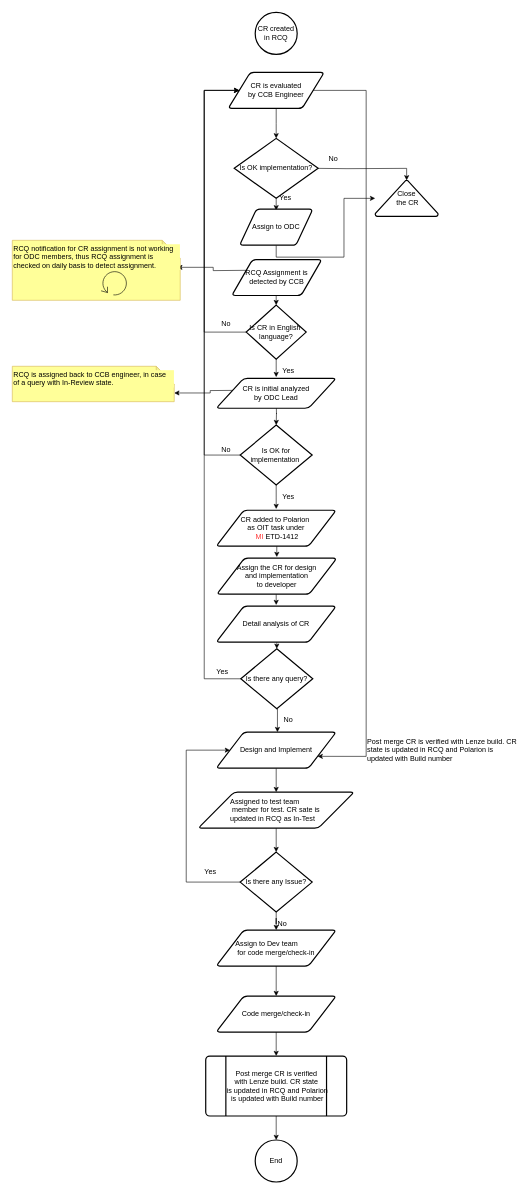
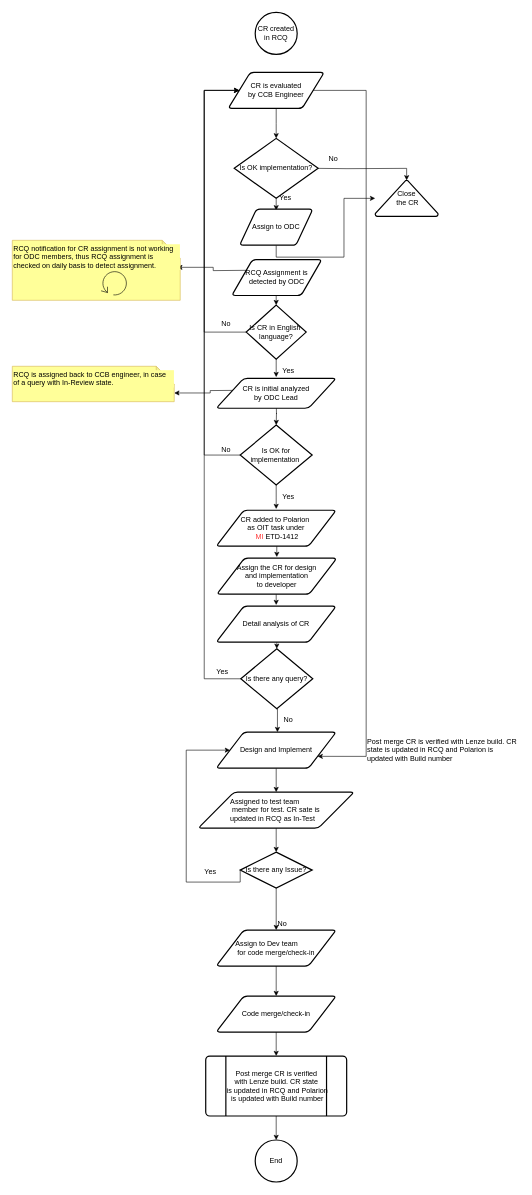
(277, 278) -> (277, 278)
(276, 882) -> (276, 870)
